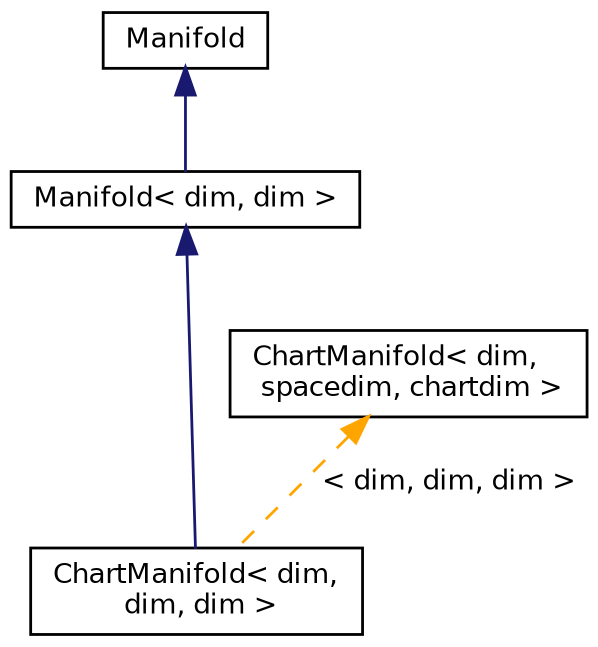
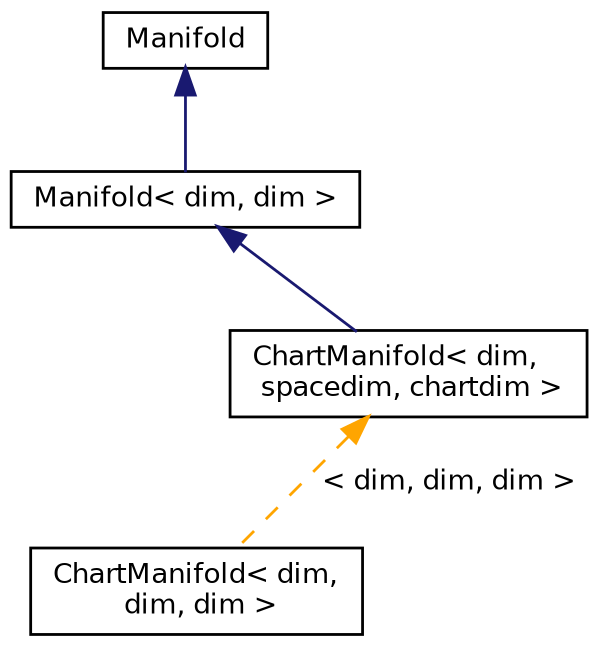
(191, 402) -> (298, 288)
